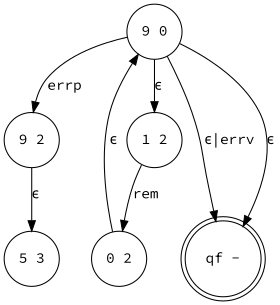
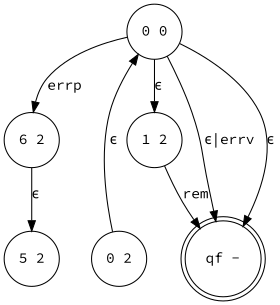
(154, 32) -> (154, 32)
(32, 140) -> (32, 140)
(131, 192) -> (178, 194)
(32, 259) -> (32, 259)
